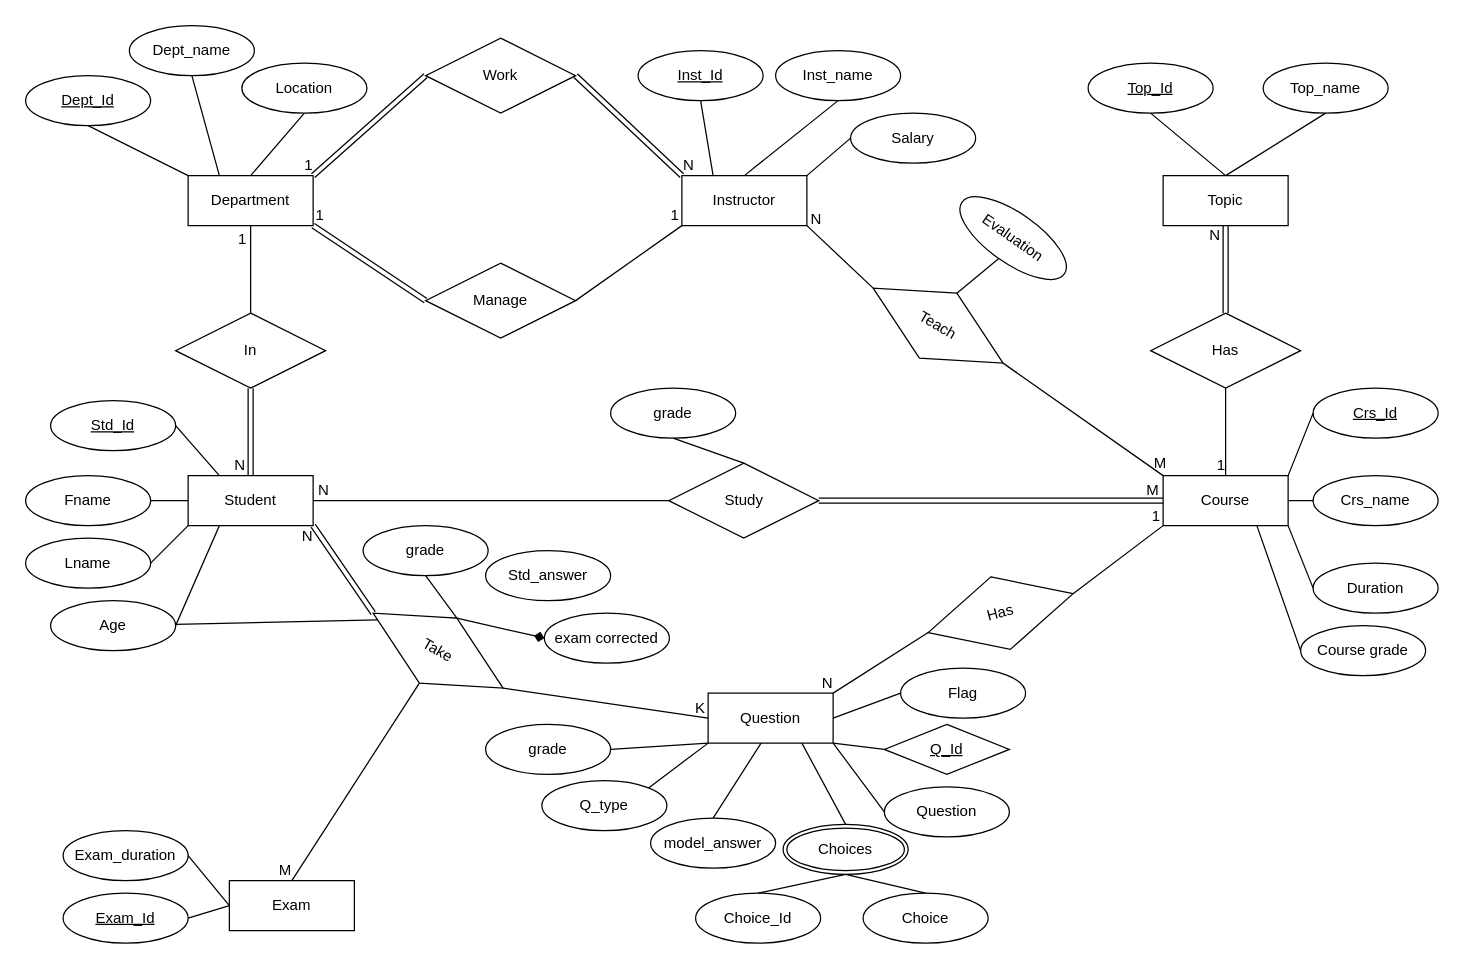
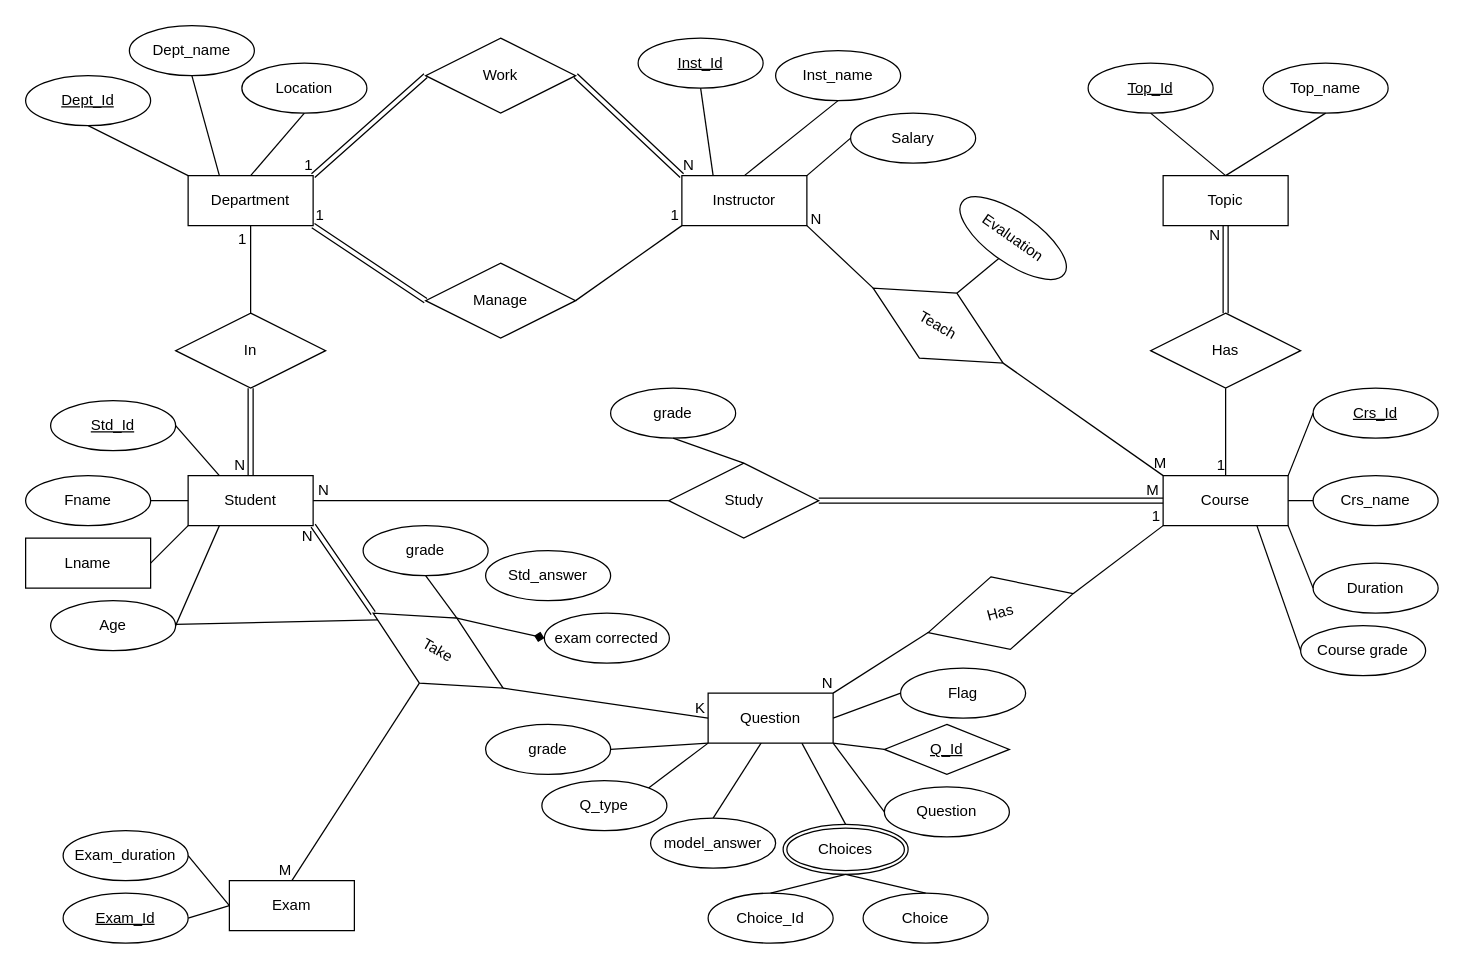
(701, 76) -> (701, 63)
(88, 563) -> (88, 563)
(758, 918) -> (771, 918)
